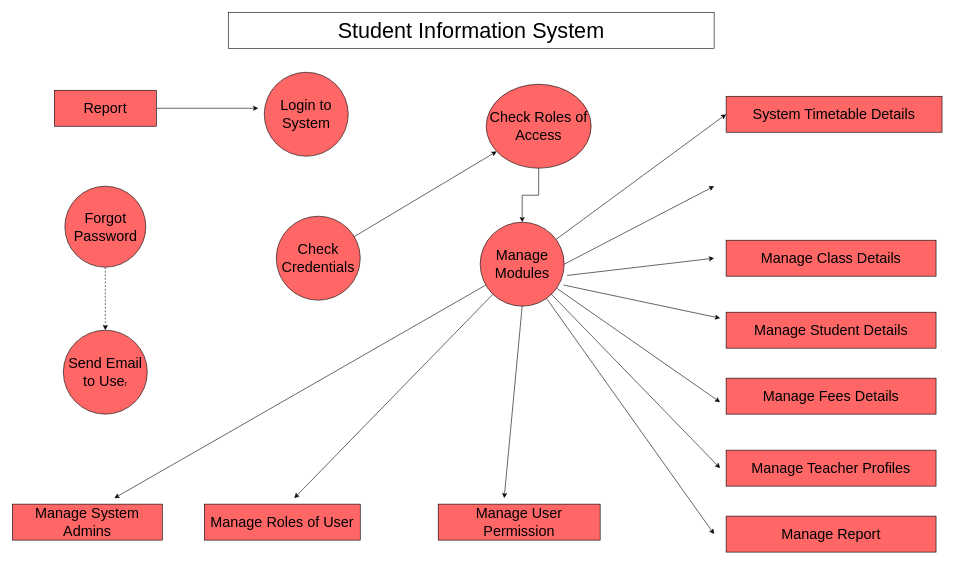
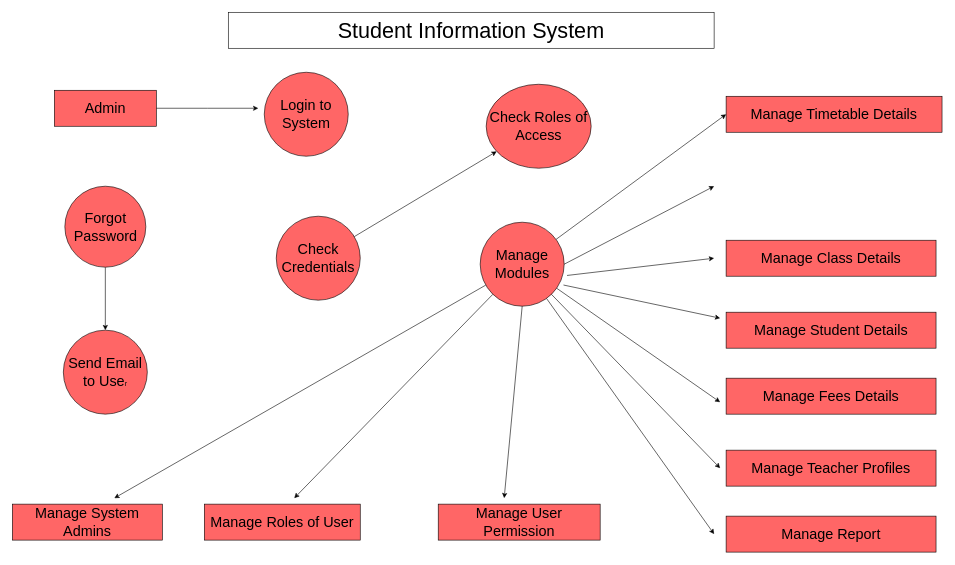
(105, 108) -> (105, 108)
(834, 114) -> (834, 114)
(539, 195) -> none
(105, 296) -> (105, 296)
